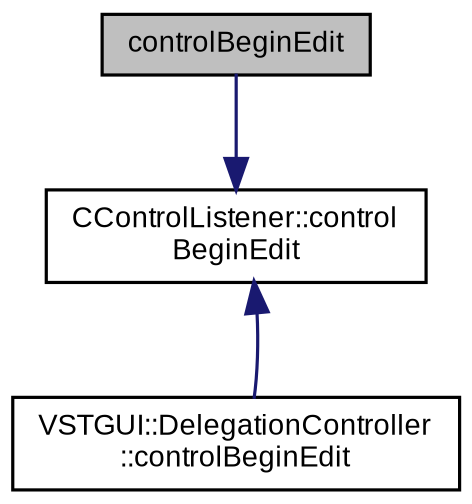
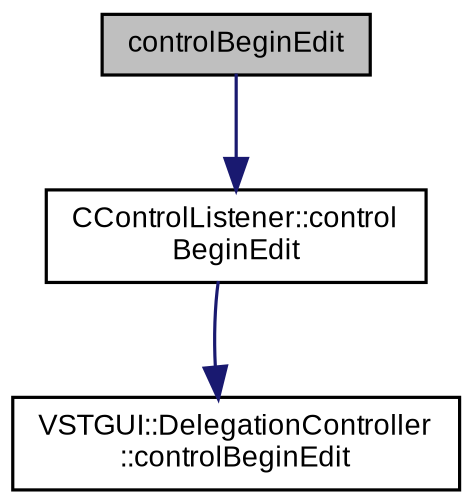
(257, 356) -> (215, 324)
